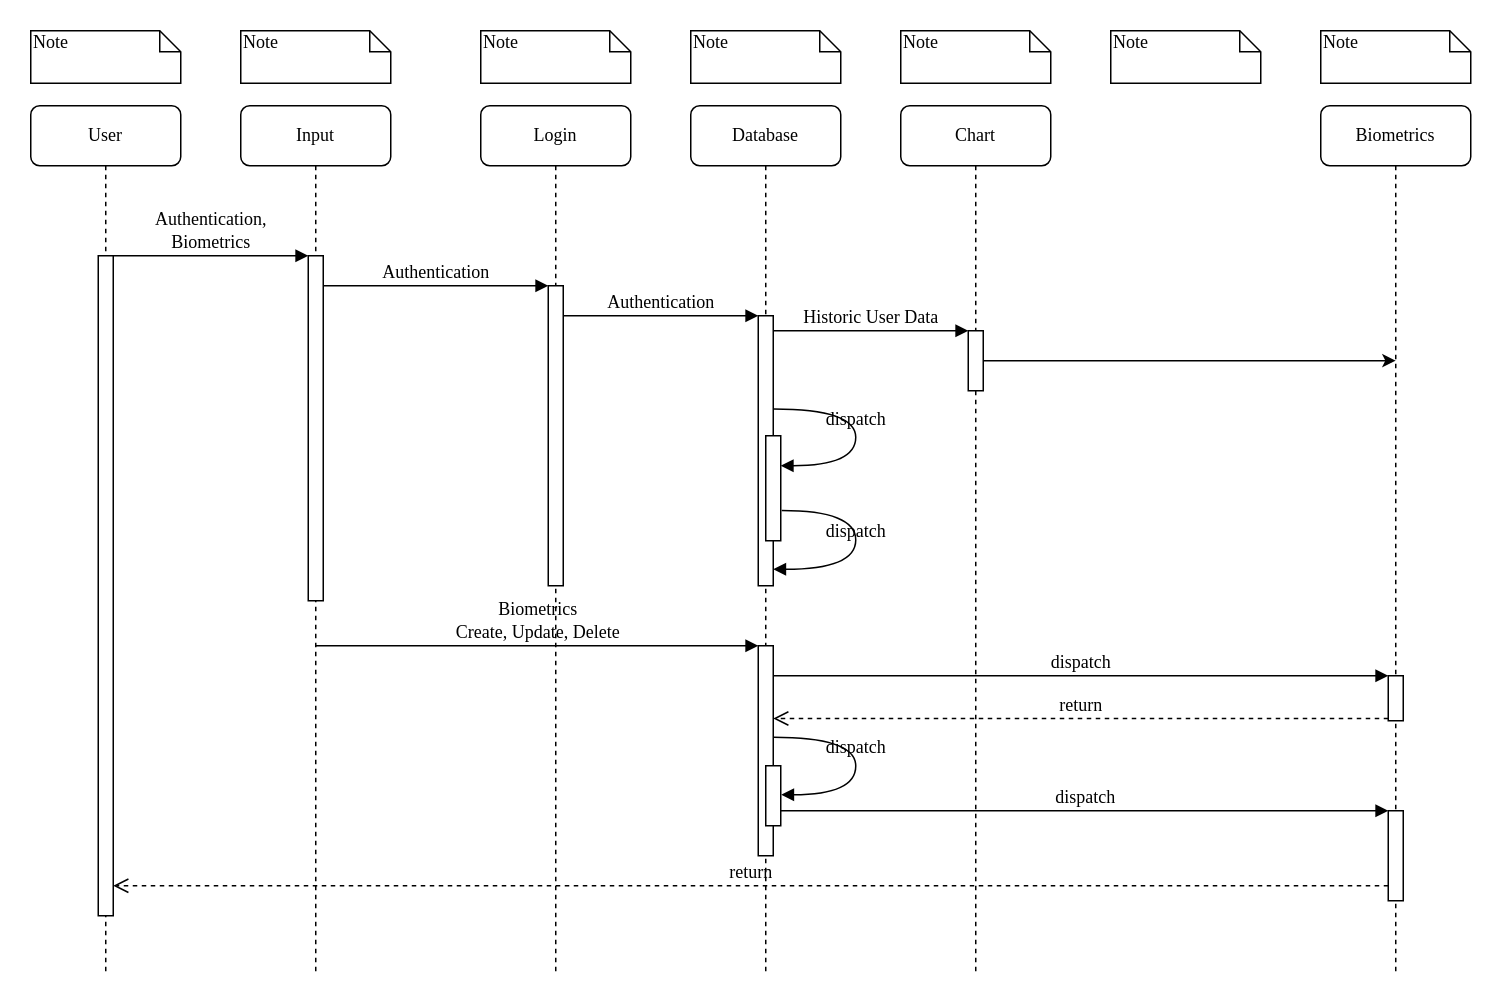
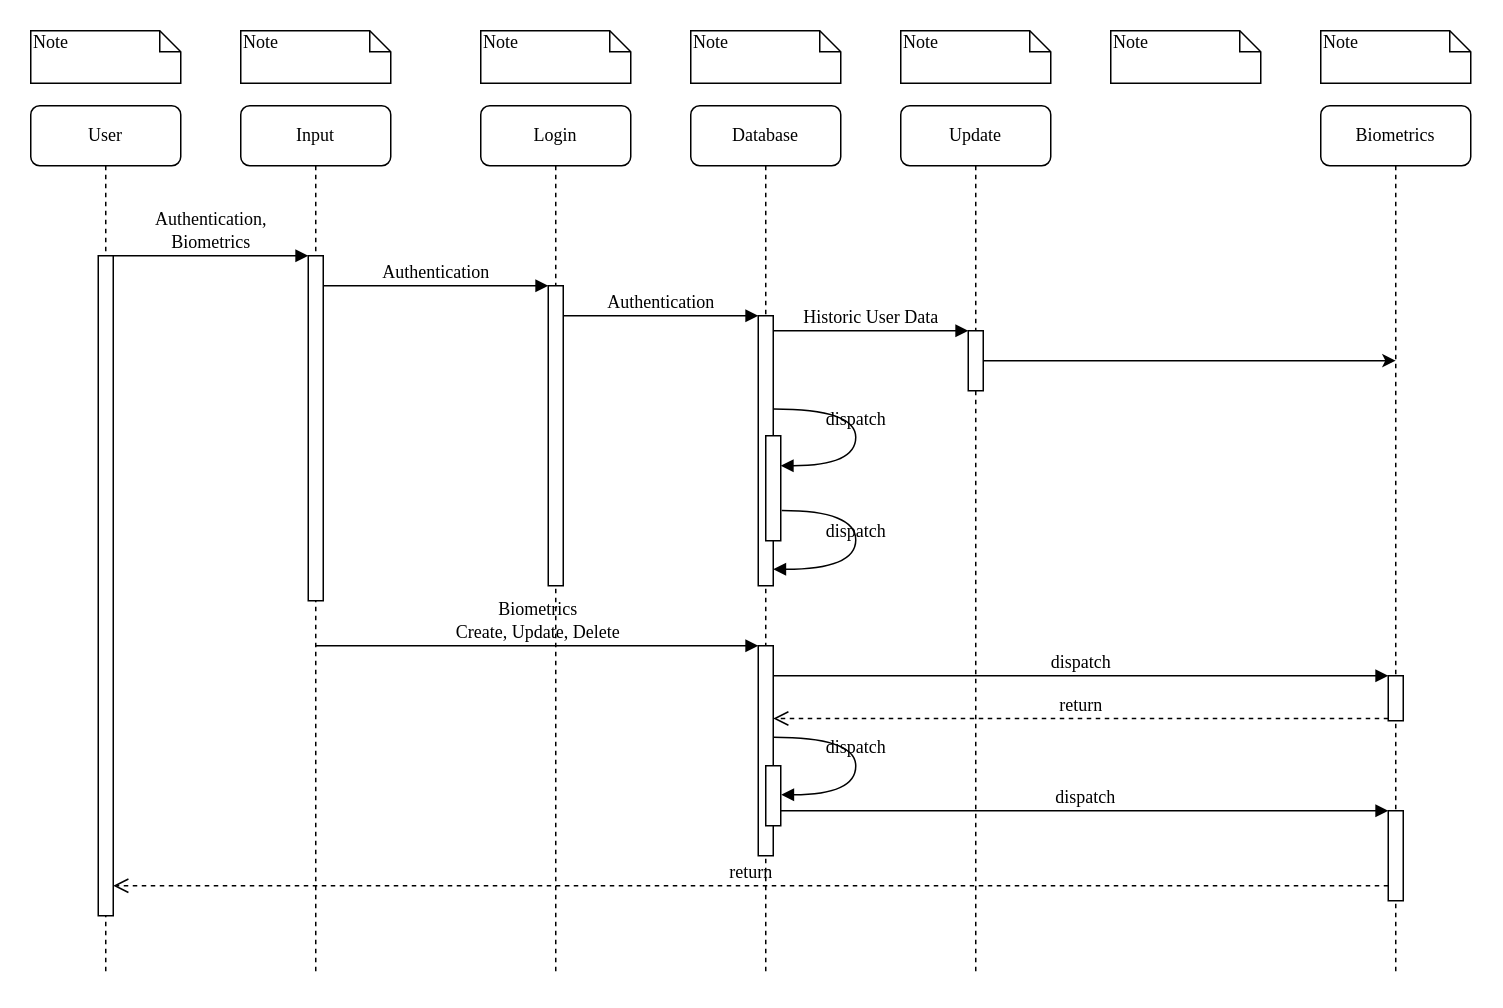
(976, 136) -> (976, 136)
